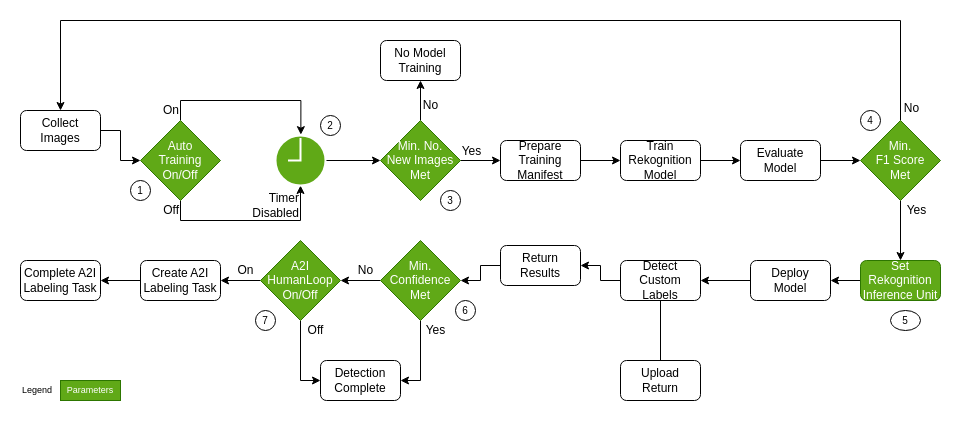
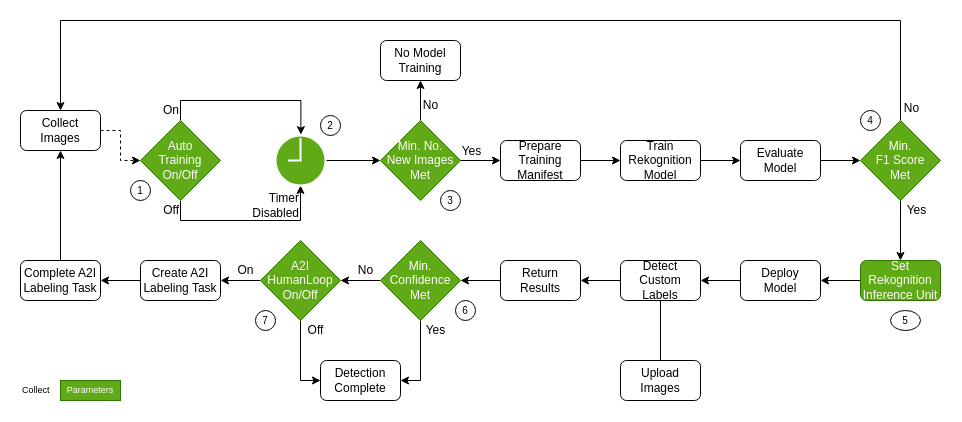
(121, 142) -> (121, 142)
none -> (61, 209)
(541, 266) -> (541, 281)
(791, 281) -> (781, 281)
(661, 381) -> (661, 381)
(38, 391) -> (38, 391)
